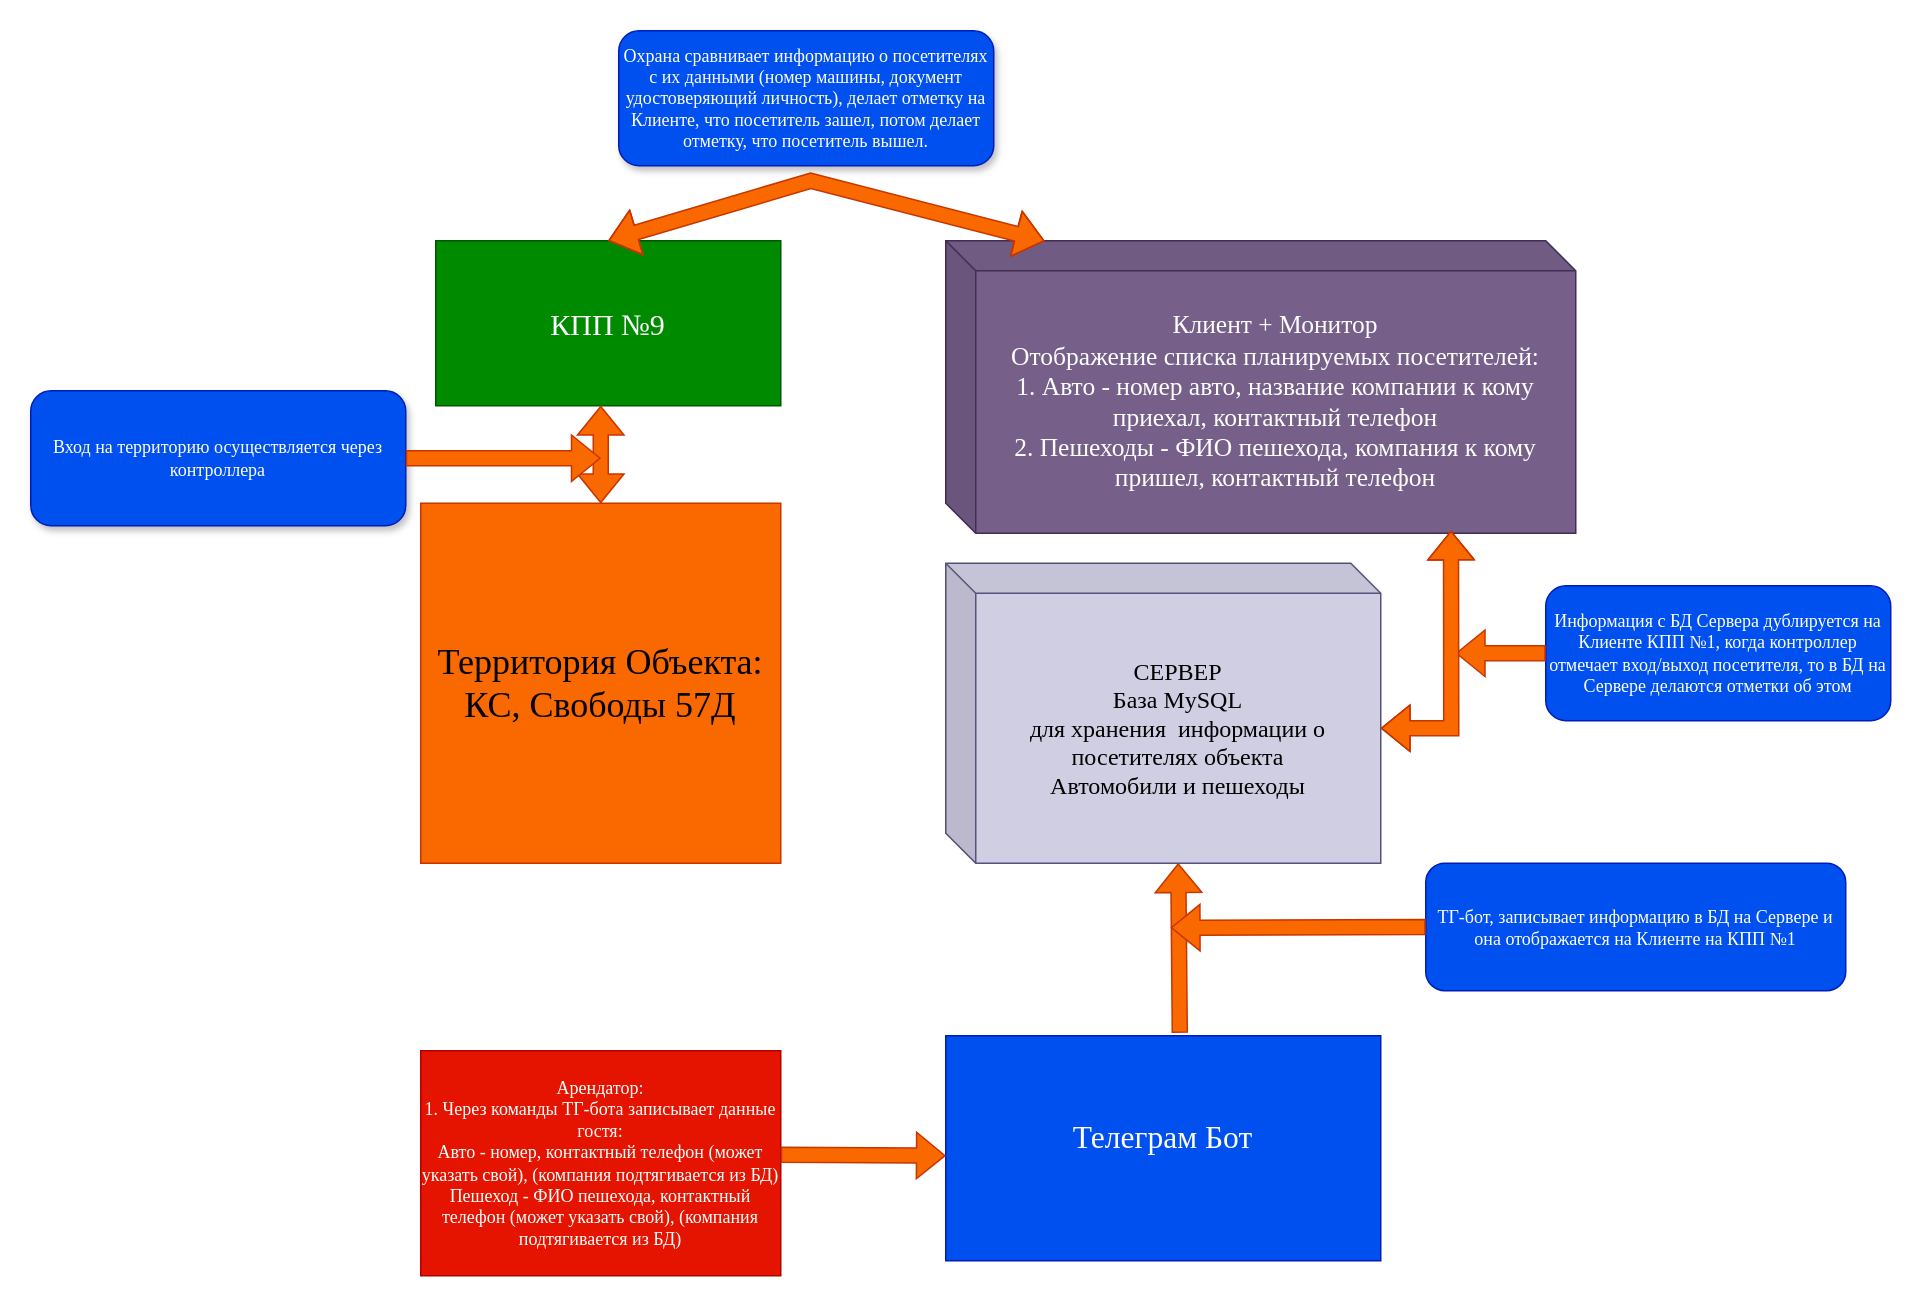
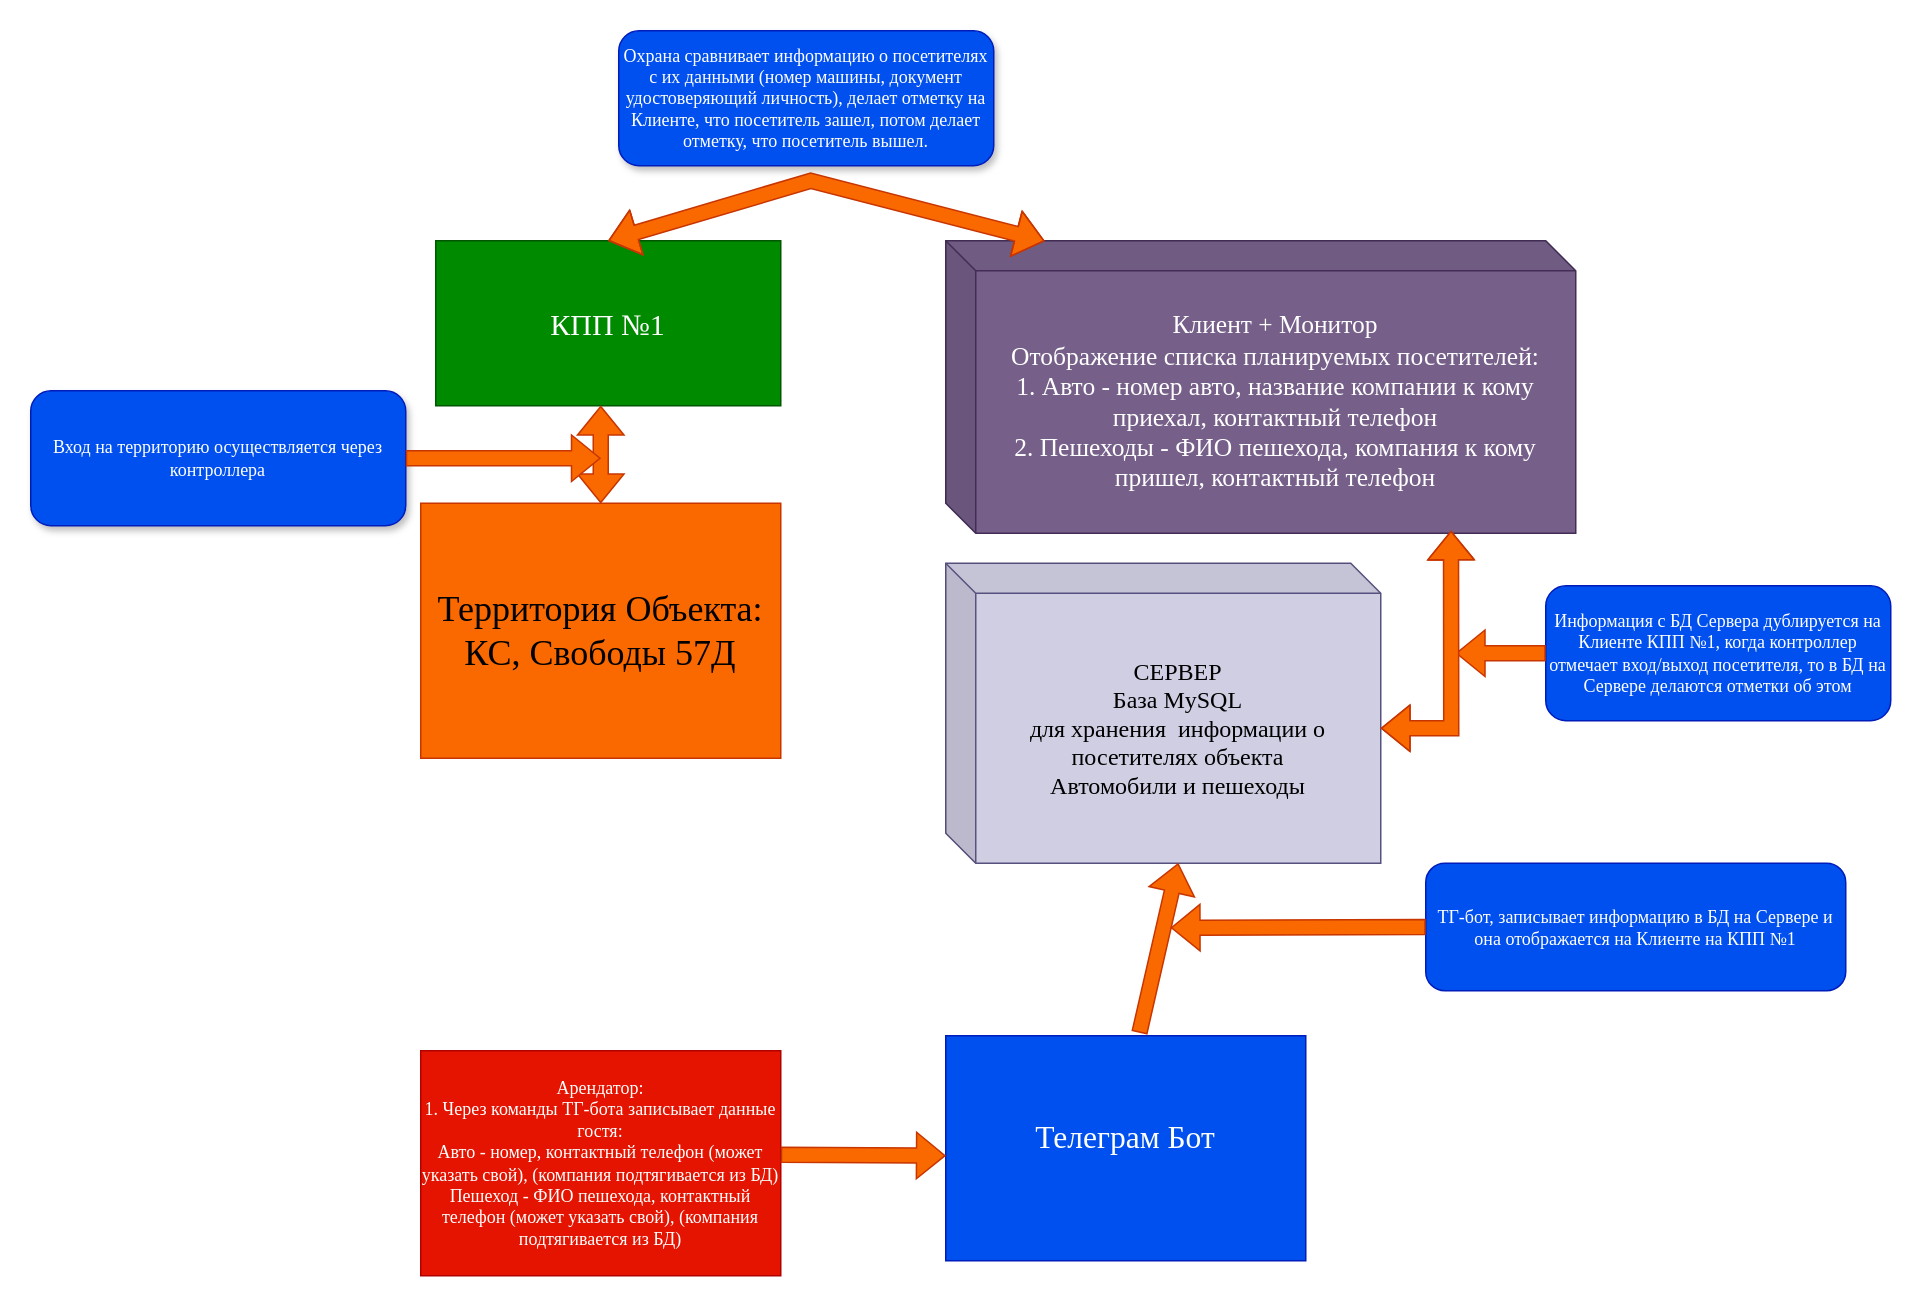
(608, 323) -> (608, 323)
(601, 683) -> (601, 631)
(1163, 1148) -> (1126, 1148)
